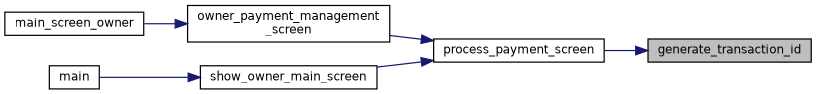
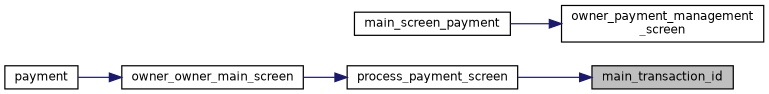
(74, 24) -> (432, 24)
(406, 37) -> none
(730, 51) -> (663, 77)
(74, 77) -> (41, 77)
(289, 77) -> (213, 77)
